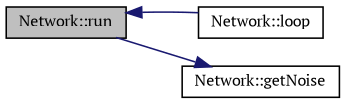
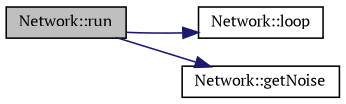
(170, 12) -> (154, 33)
